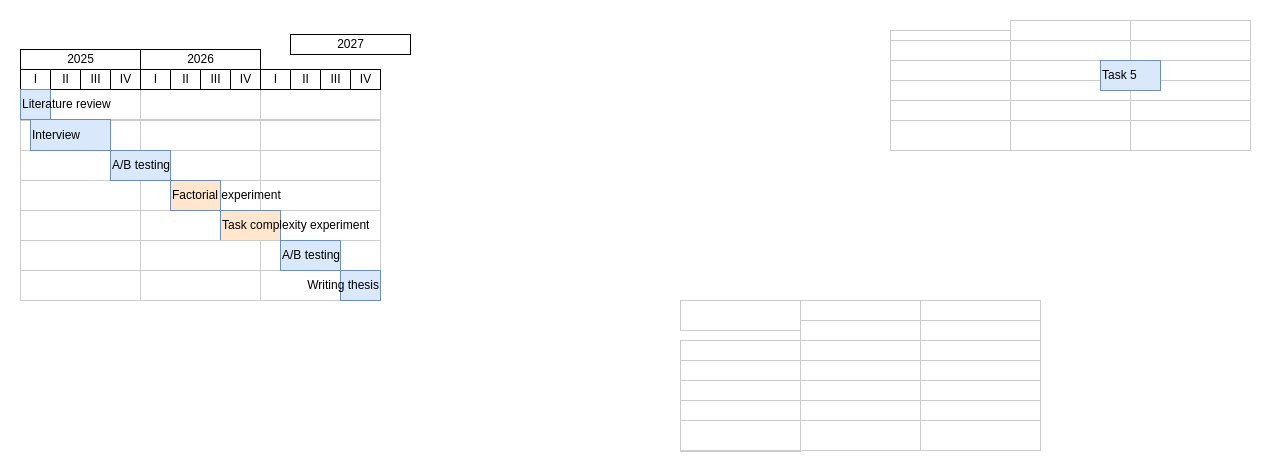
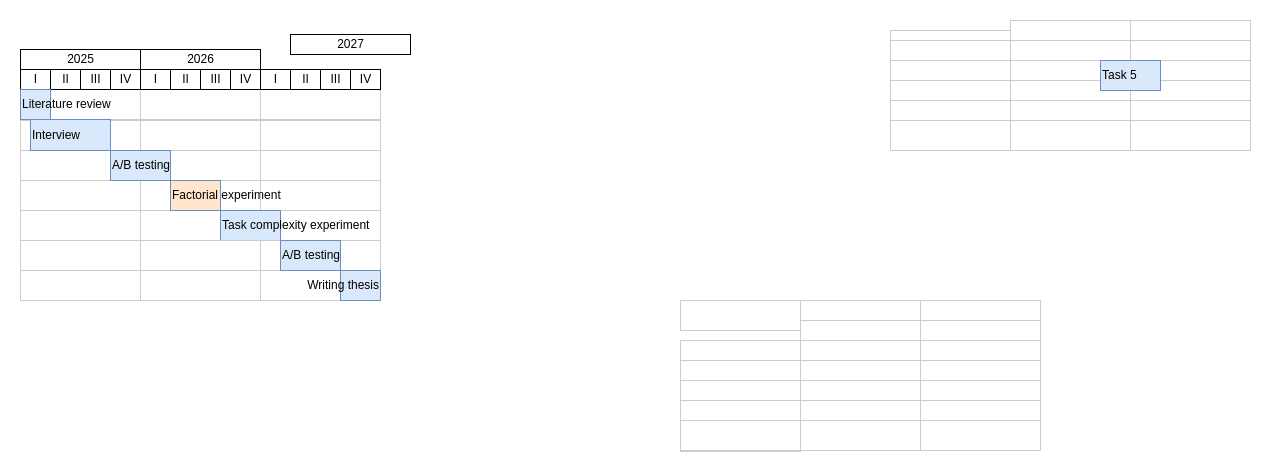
(251, 226) -> (251, 226)
